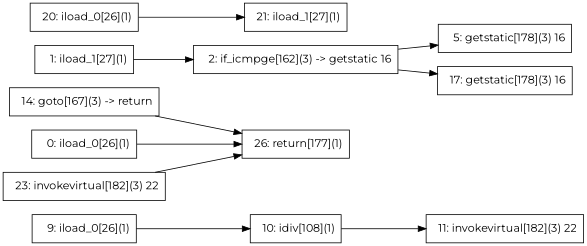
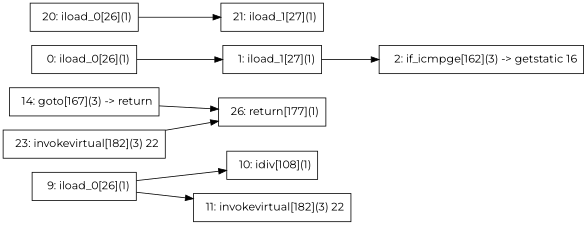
(505, 38) -> none
(505, 81) -> none
(185, 144) -> (176, 60)
(380, 229) -> (161, 195)
